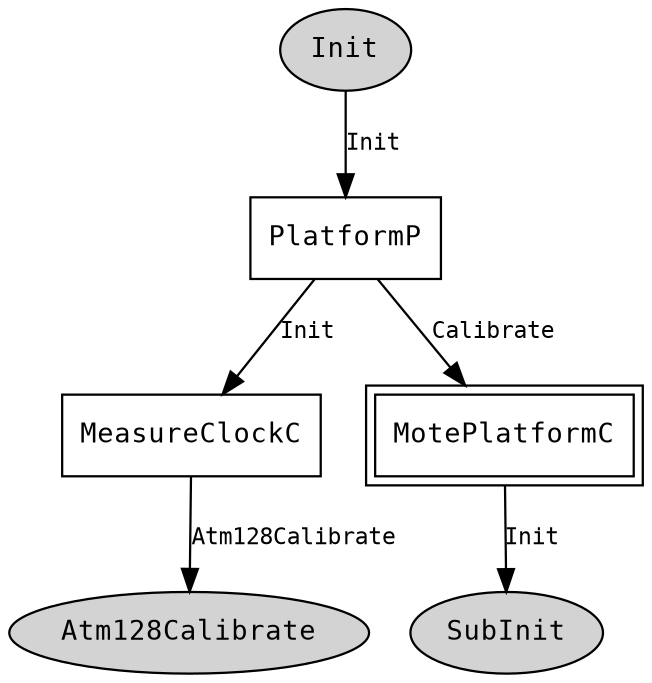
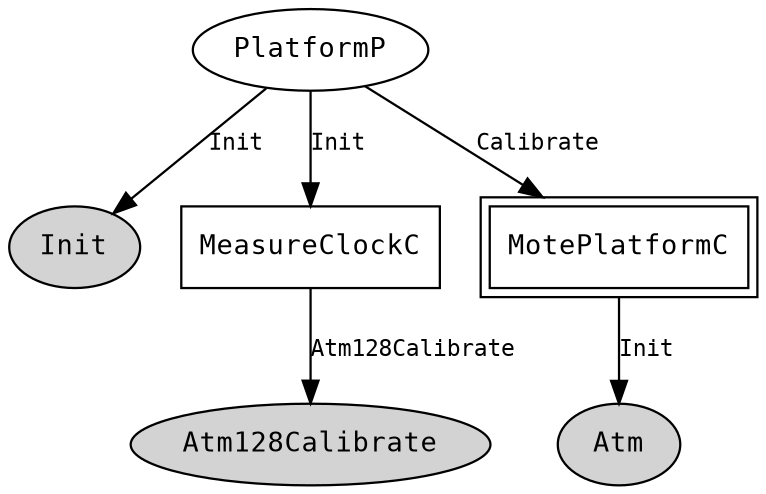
(346, 133) -> (199, 144)
(346, 238) -> (311, 50)
(507, 633) -> (619, 445)
